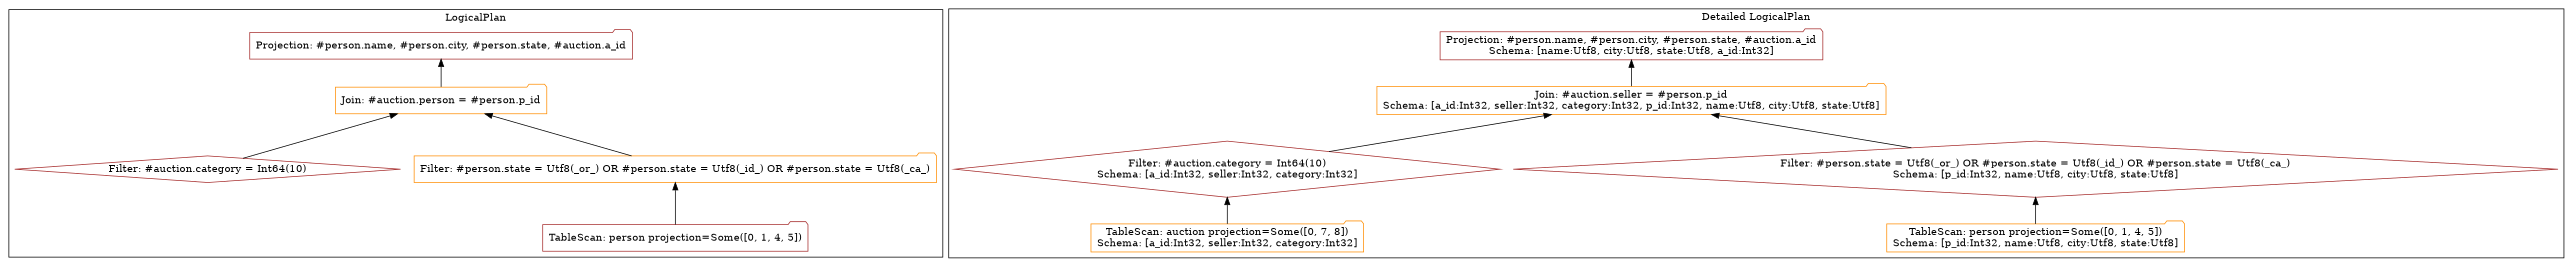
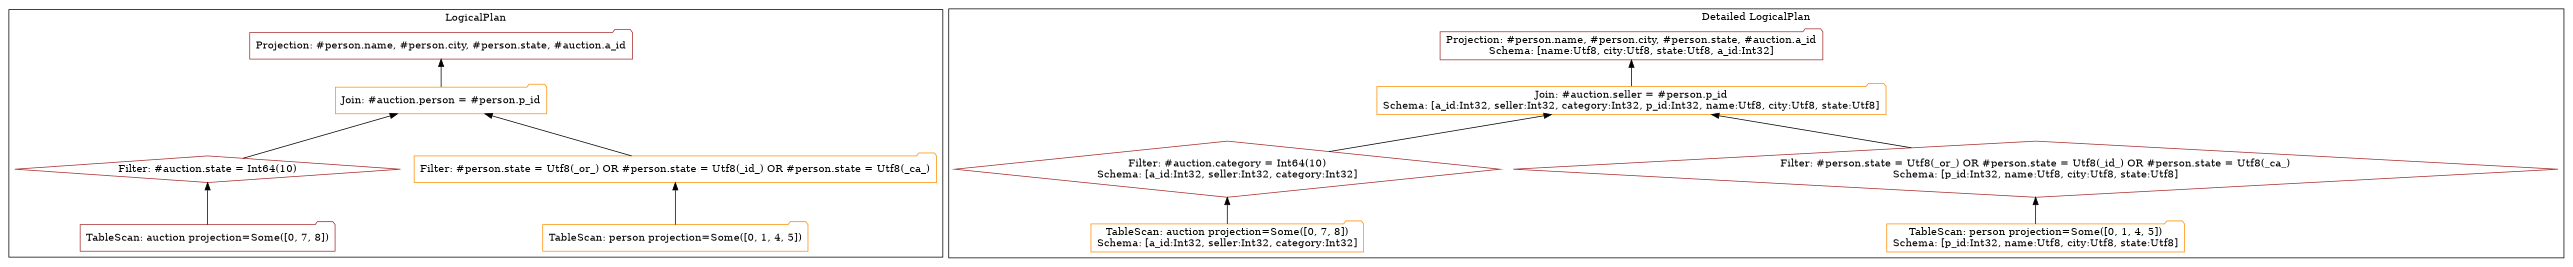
(208, 169) -> (208, 169)
none -> (208, 238)
(675, 238) -> (675, 238)
